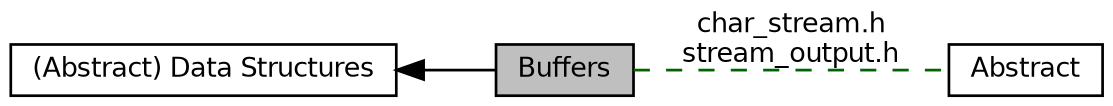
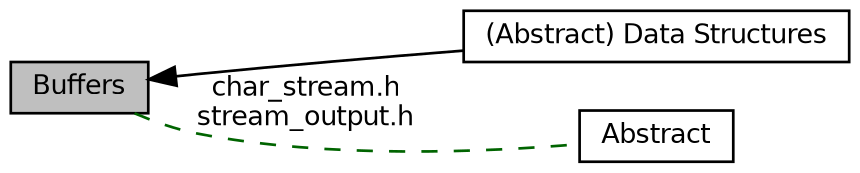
(460, 70) -> (320, 63)
